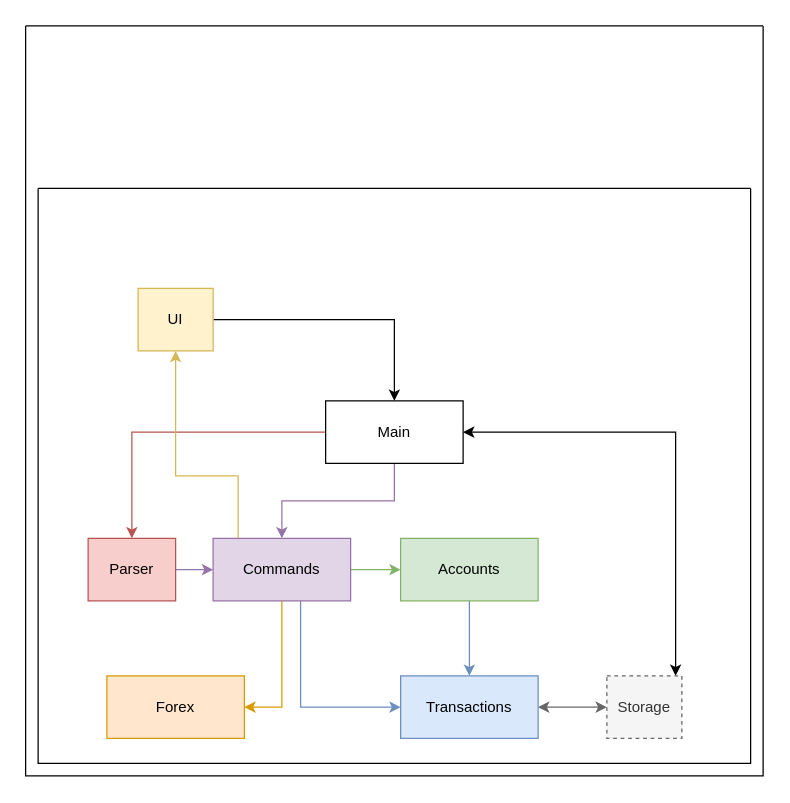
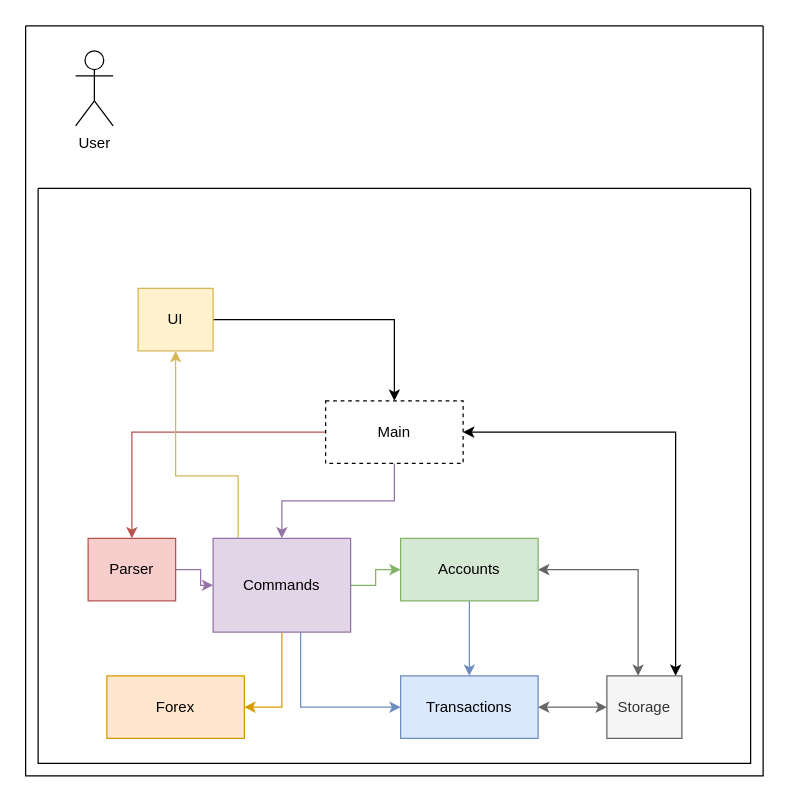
none -> (94, 88)
(394, 432) -> (394, 432)
(282, 569) -> (282, 585)
none -> (638, 572)
(644, 707) -> (644, 707)
